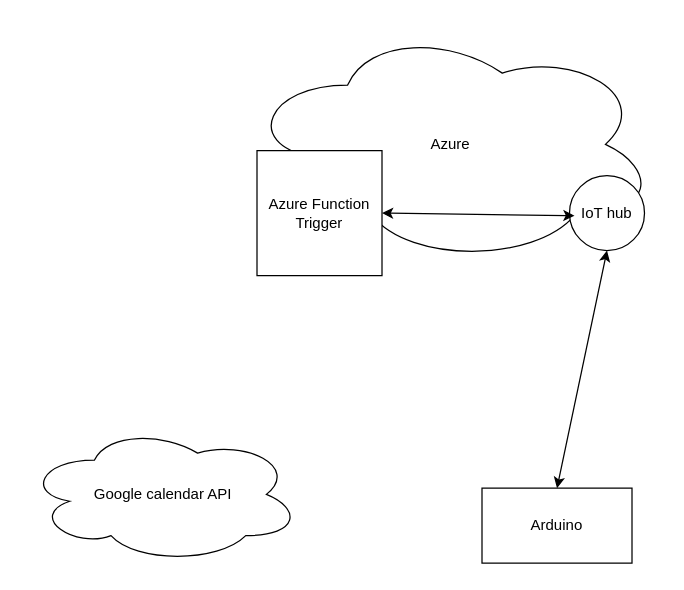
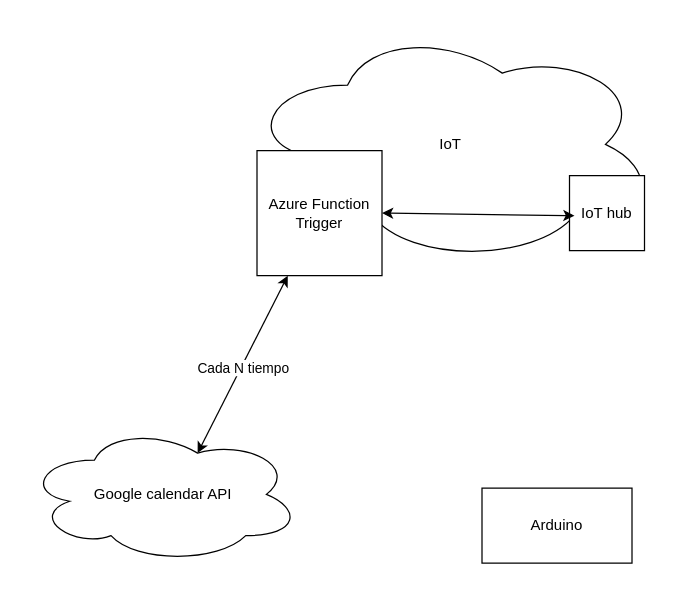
(451, 144) -> (451, 144)
(607, 213) -> (607, 213)
none -> (242, 365)
(582, 369) -> none
